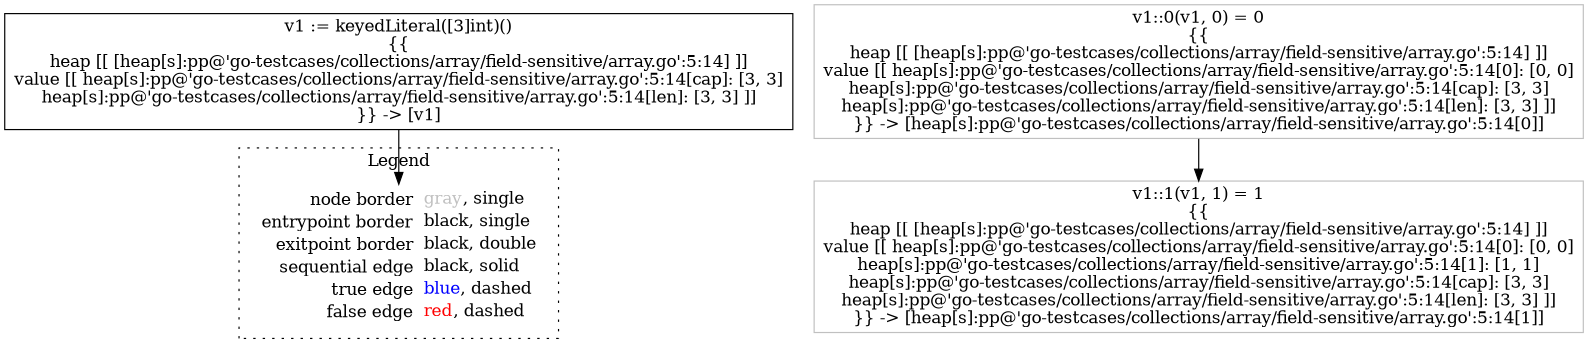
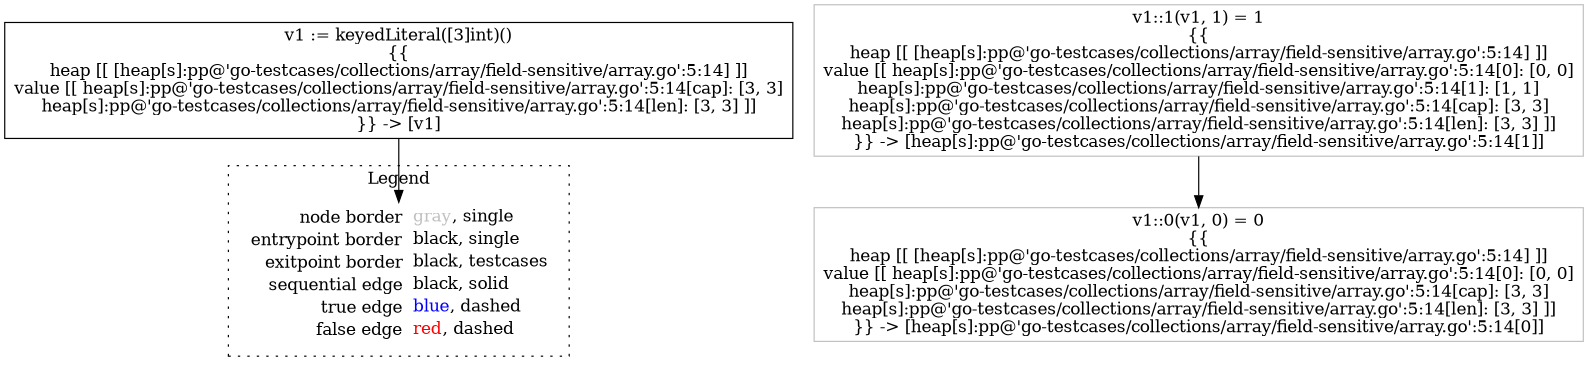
(1199, 154) -> (1199, 176)
(503, 244) -> (503, 262)
